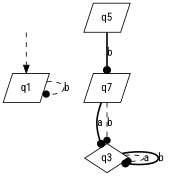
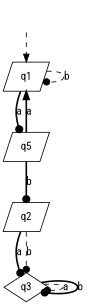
(107, 88) -> (26, 217)
none -> (16, 109)
none -> (26, 116)
